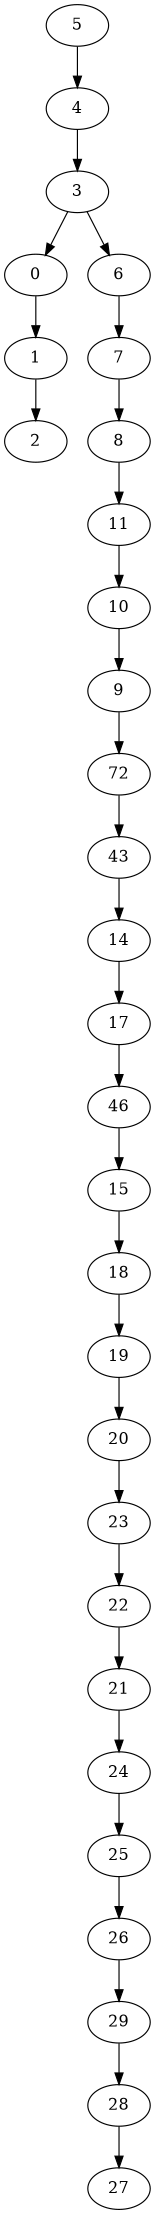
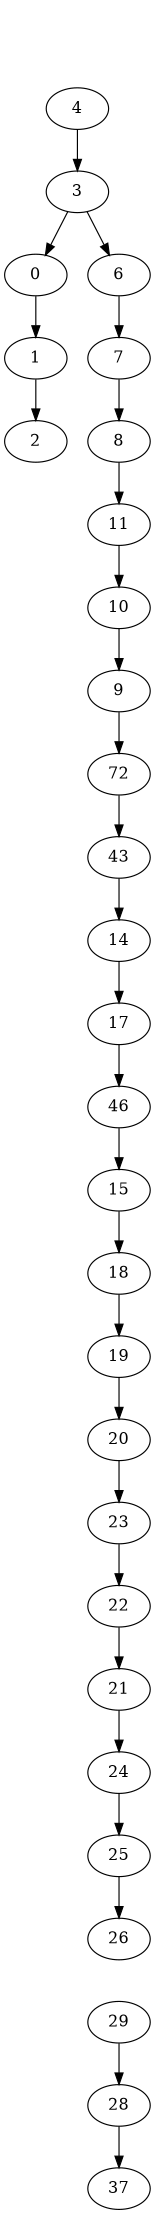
(77, 25) -> none
(119, 1975) -> none
(119, 2189) -> (119, 2189)
